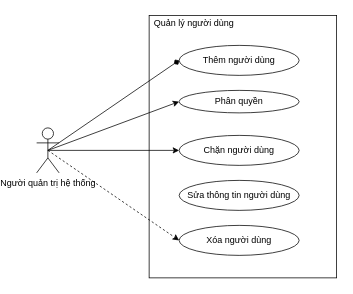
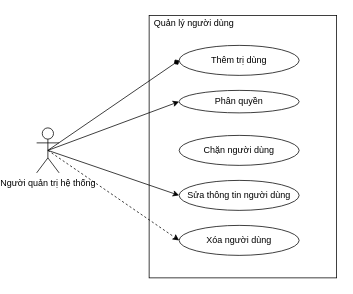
(239, 60) -> (239, 60)
(114, 150) -> none
none -> (113, 173)
